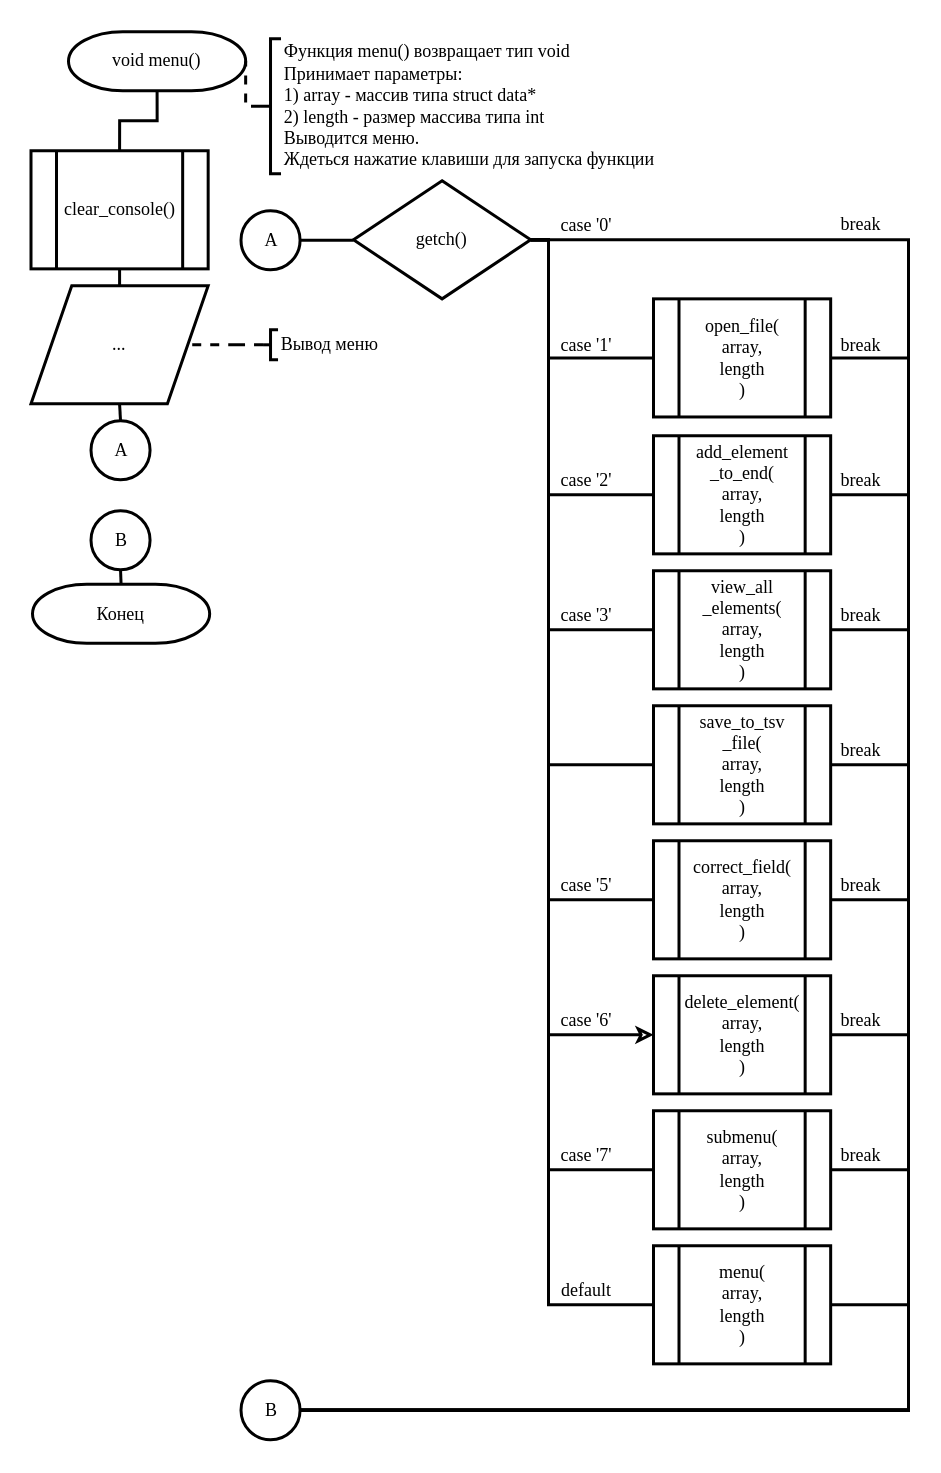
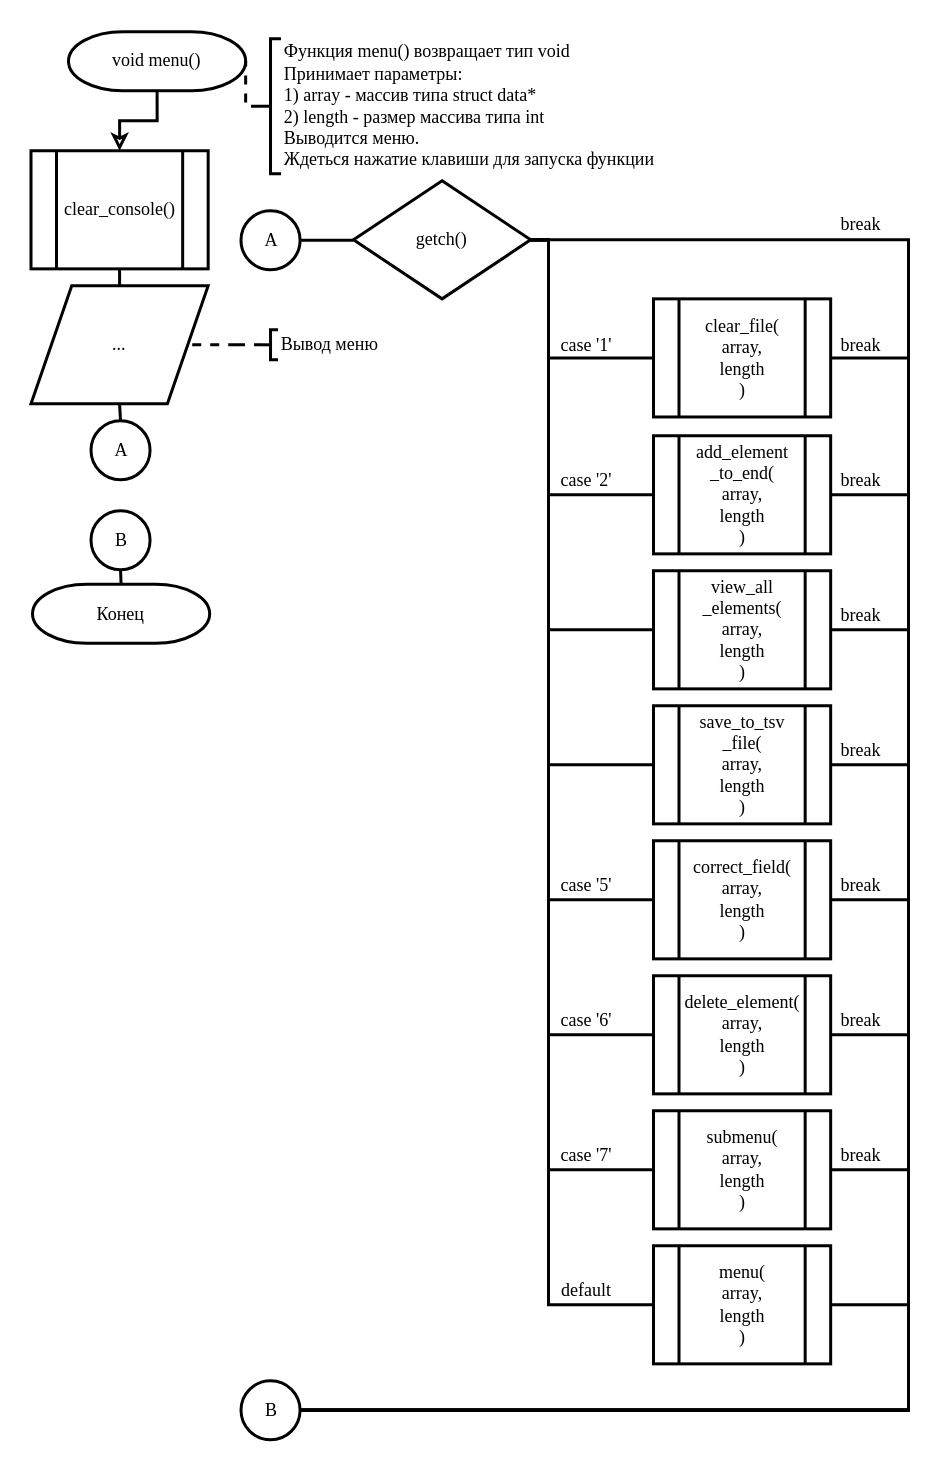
(119, 141) -> (119, 136)
(586, 226) -> none
(743, 358) -> (743, 358)
(586, 616) -> none
(638, 1035) -> (644, 1035)
